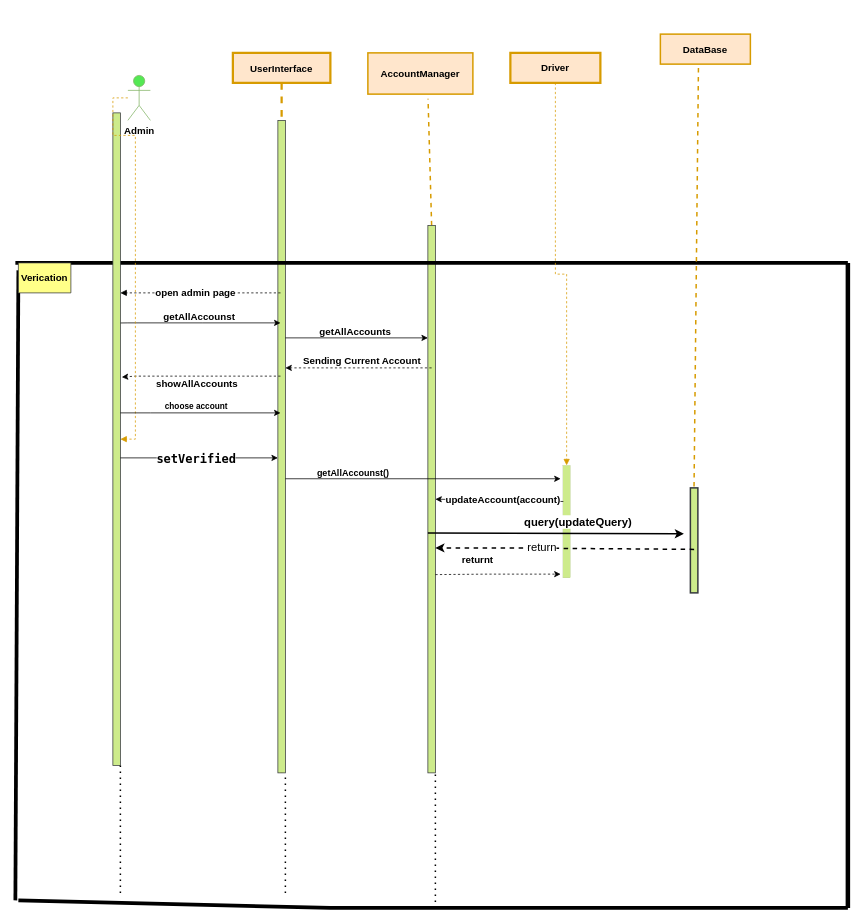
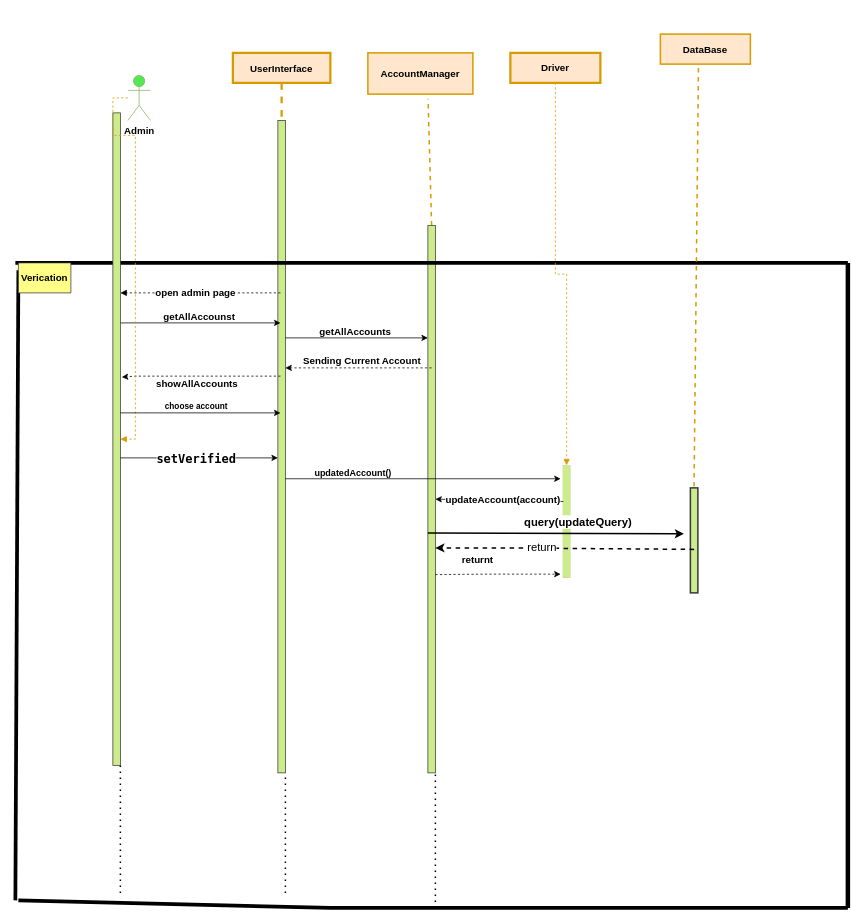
(353, 473) -> (353, 473)
